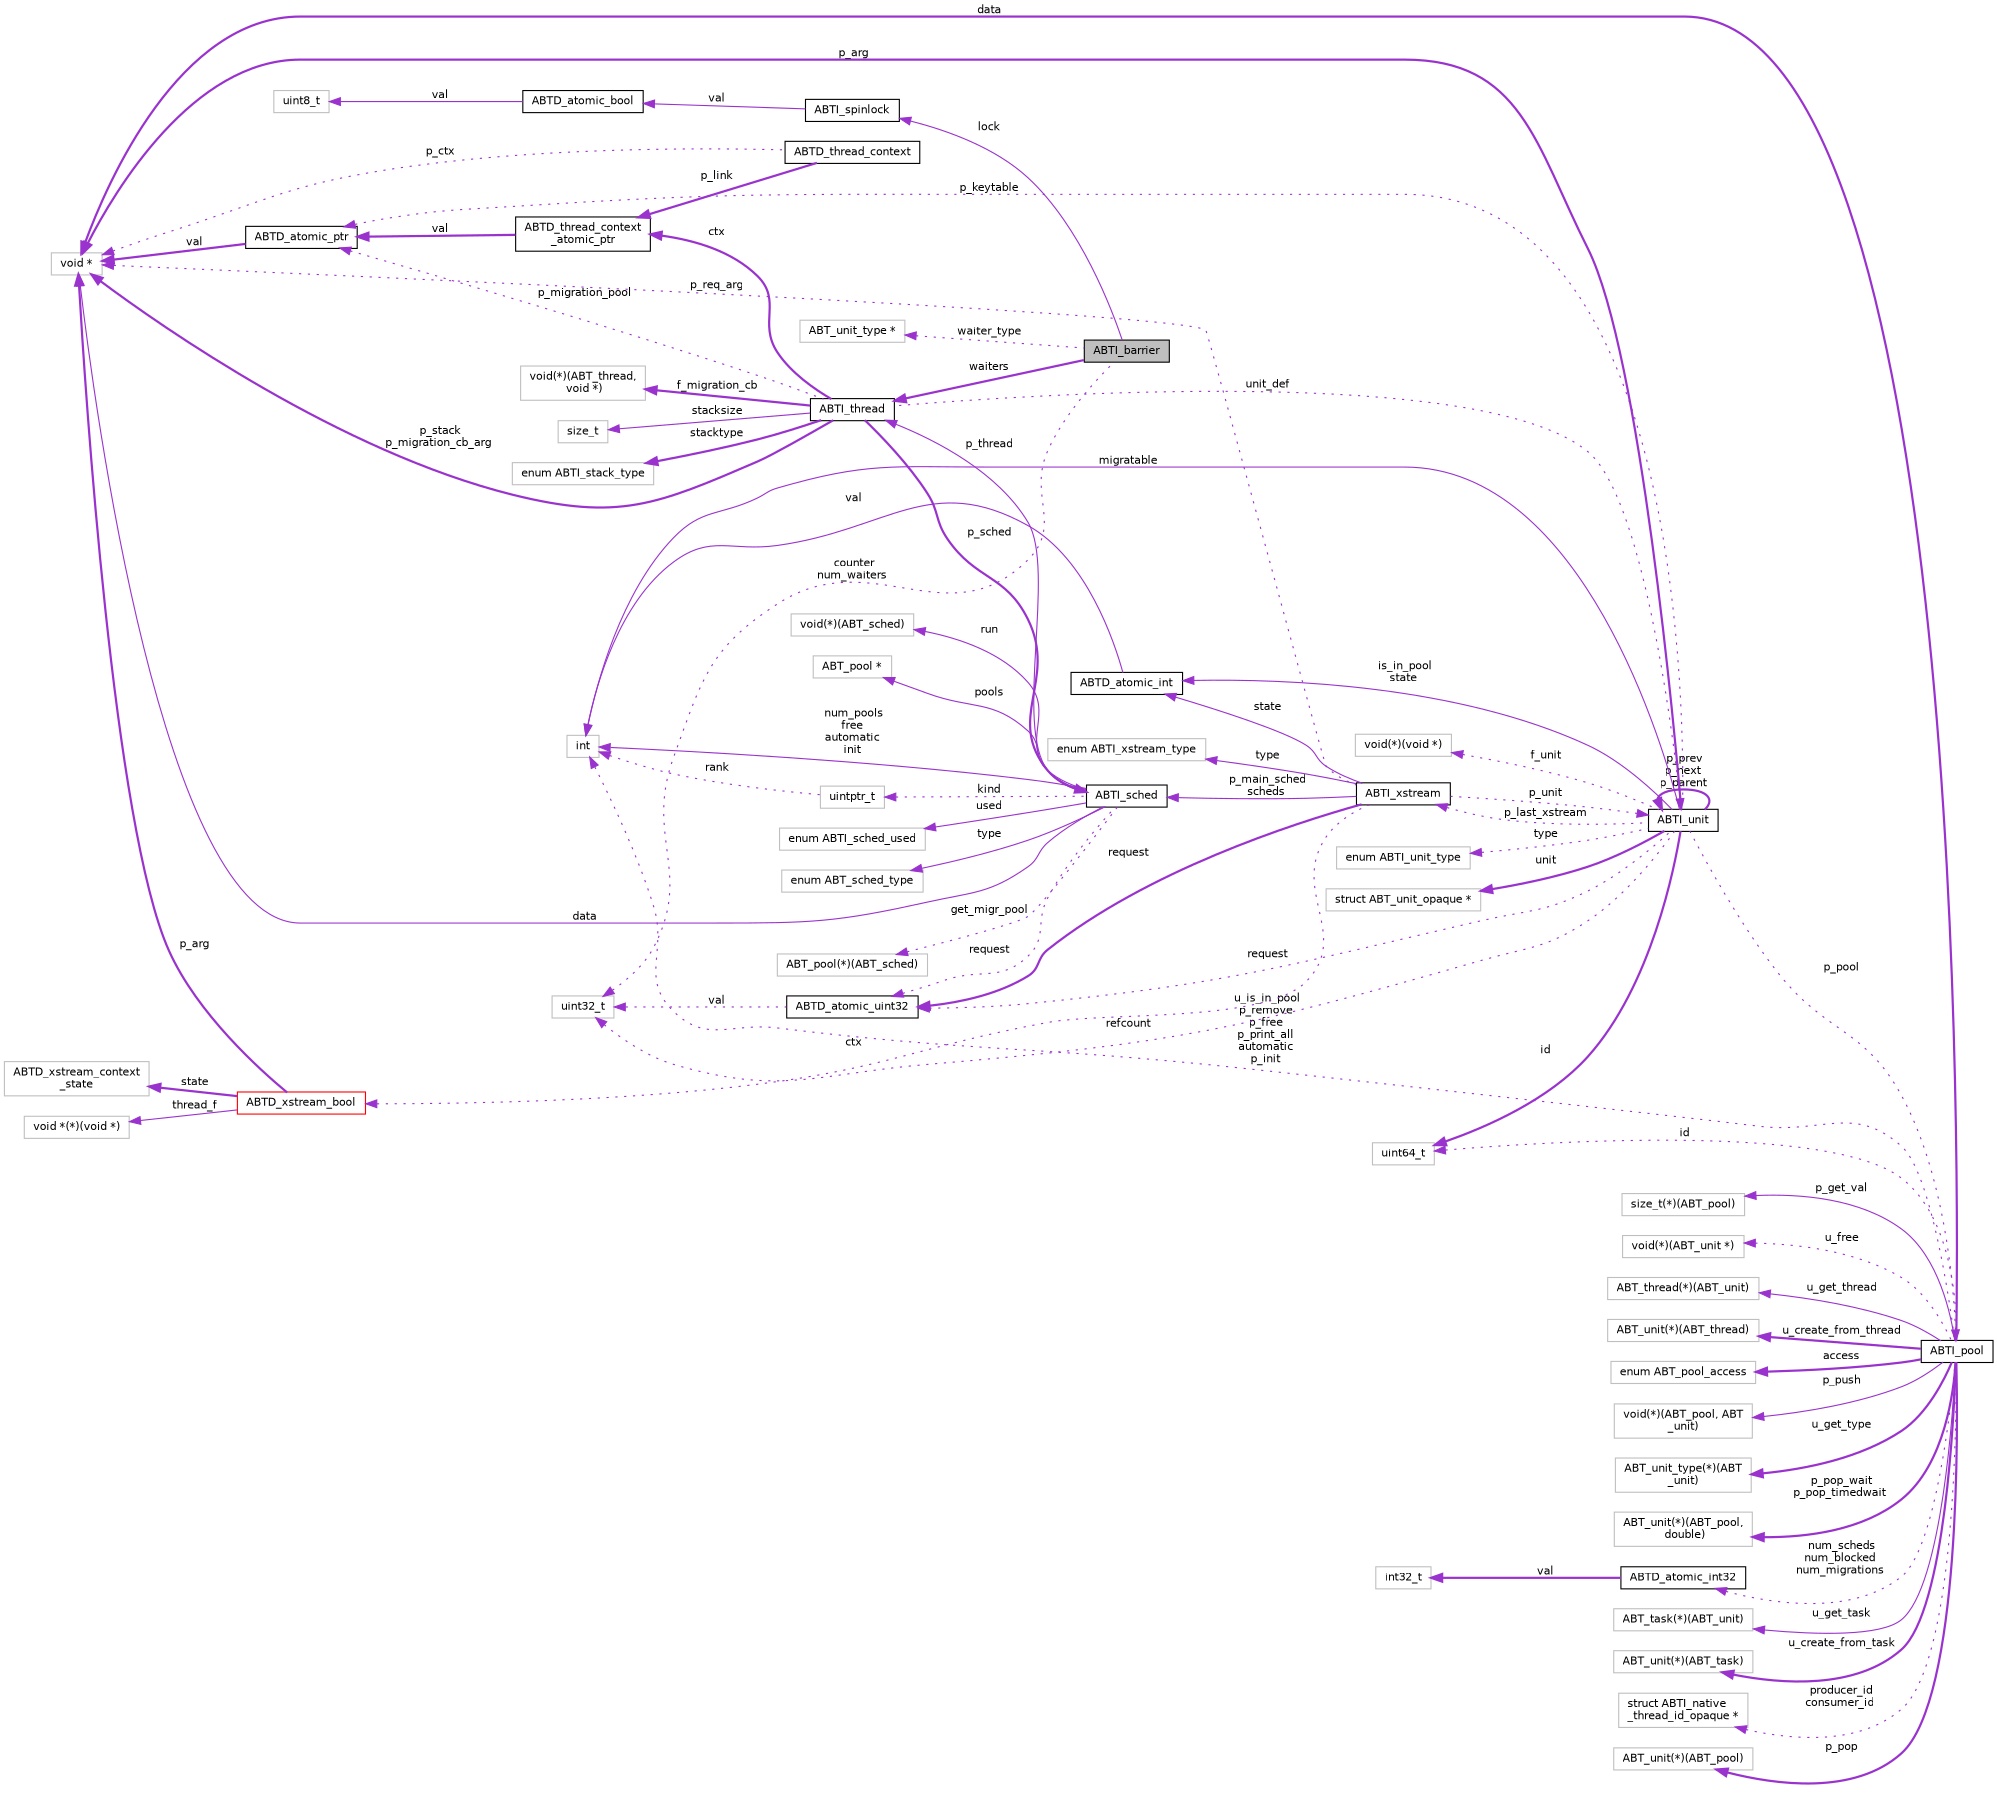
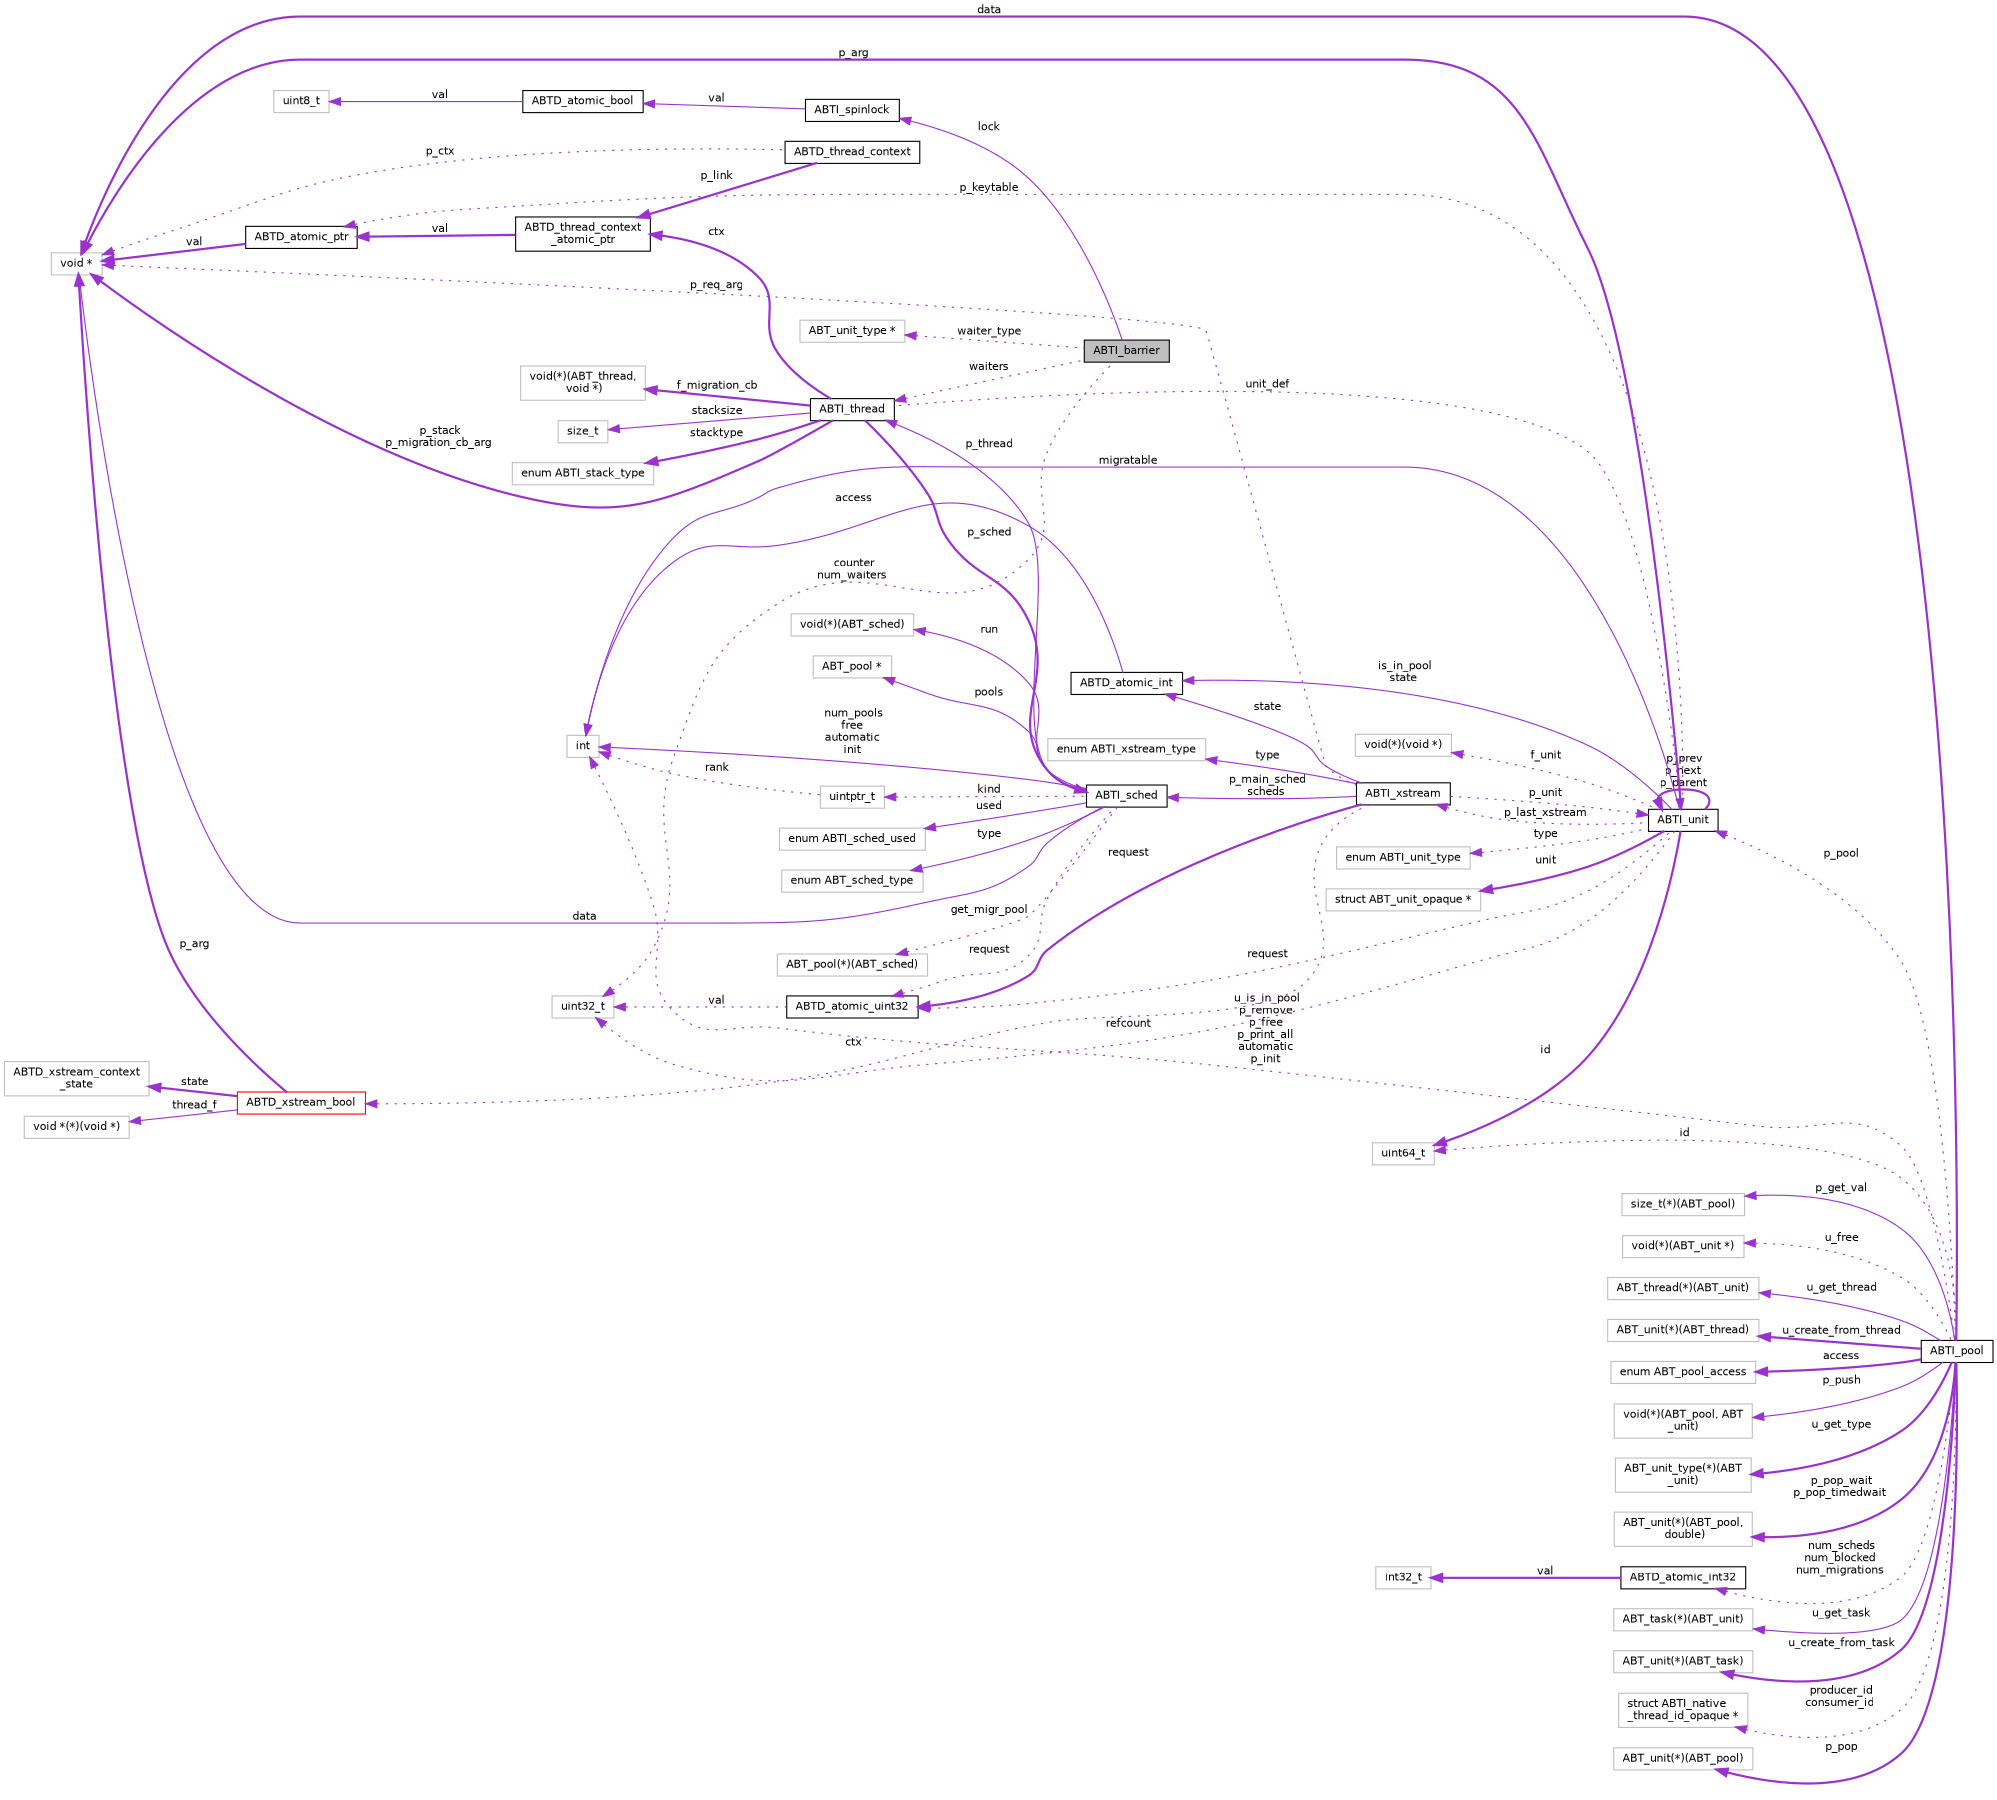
(588, 321) -> none
(995, 379) -> (995, 379)
(852, 499) -> (852, 499)
(1872, 1055) -> (1927, 1040)
